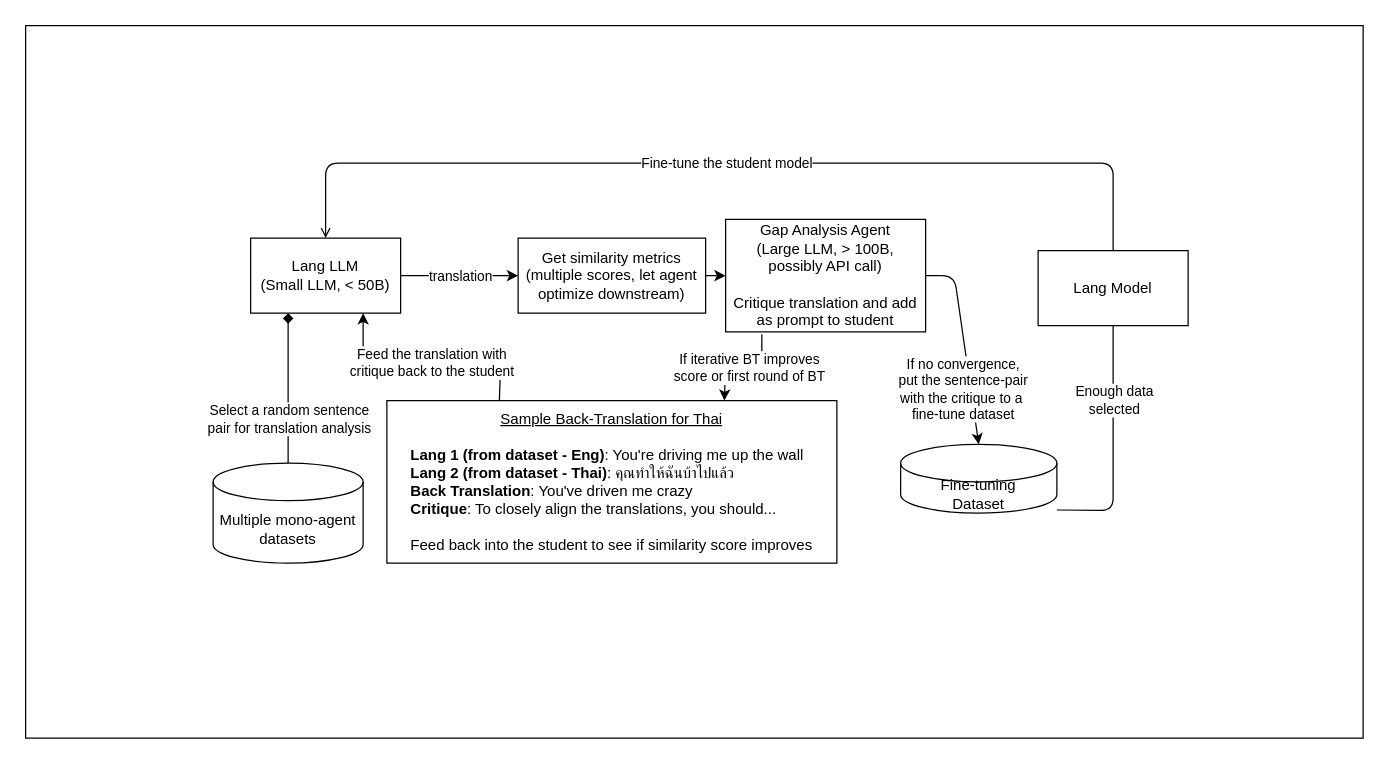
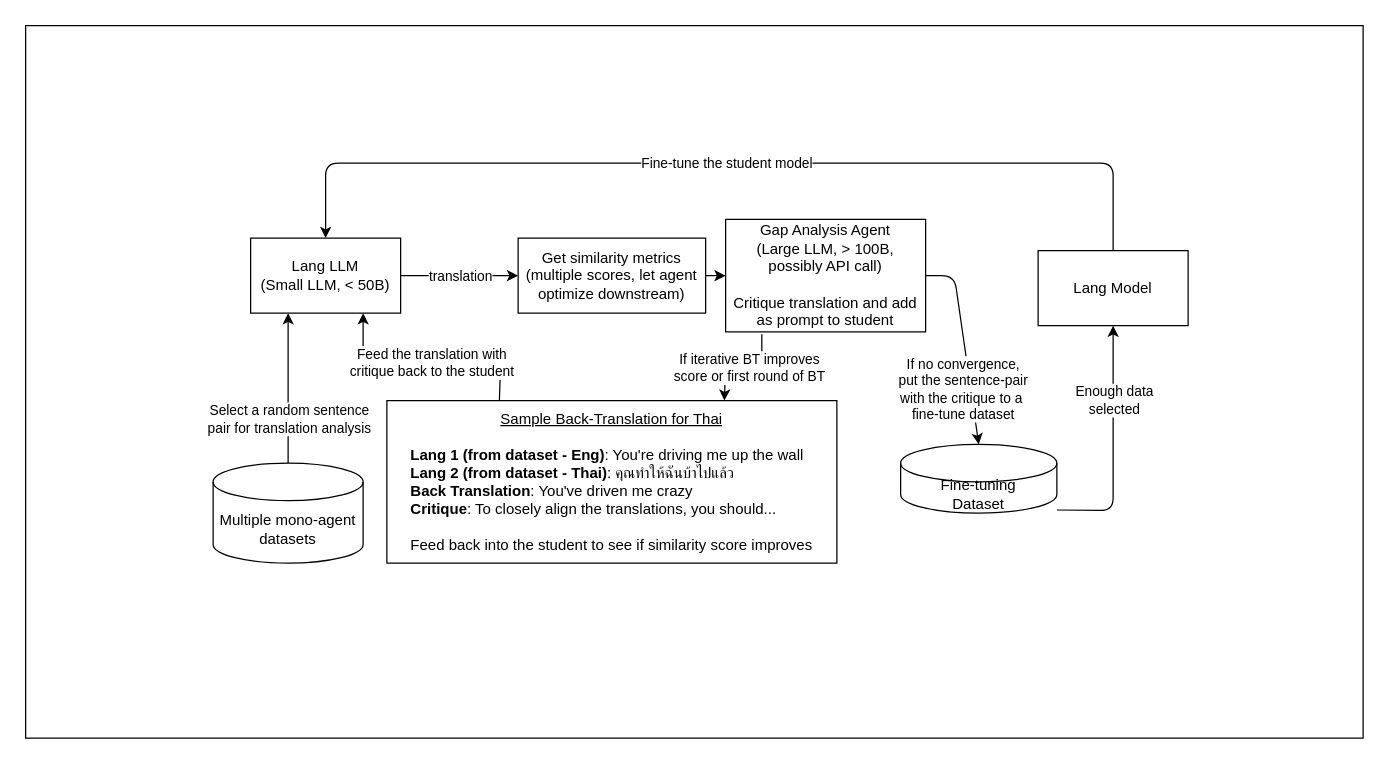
(326, 230) -> (326, 228)
(288, 324) -> (288, 323)
(1113, 332) -> (1113, 336)
